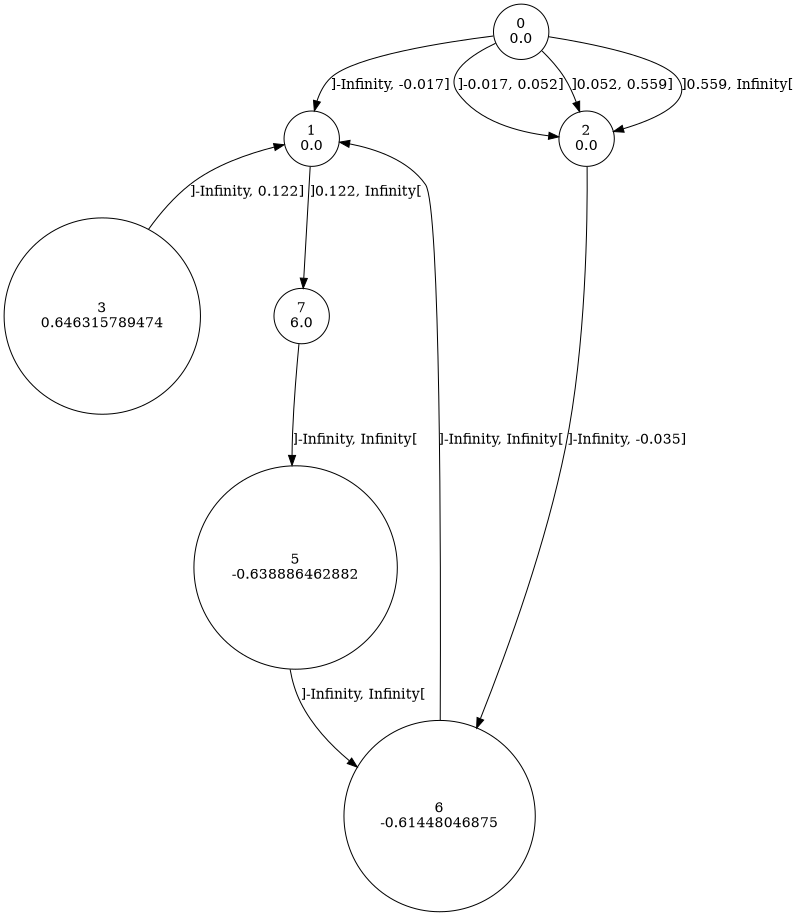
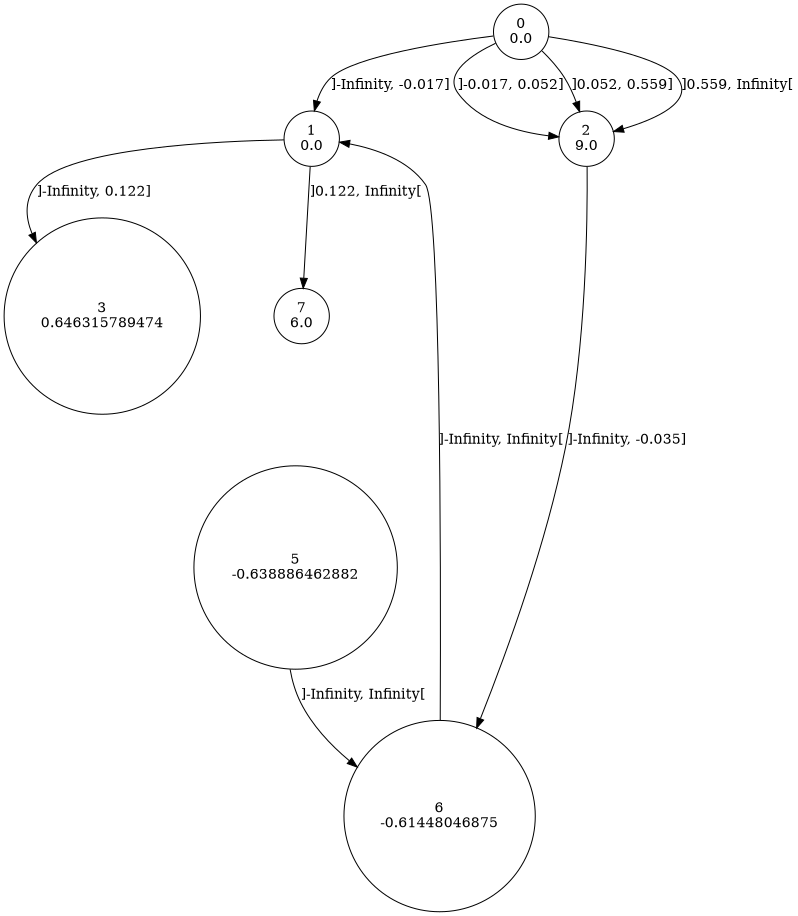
(587, 139) -> (587, 139)
(203, 176) -> (131, 151)
(294, 400) -> none
